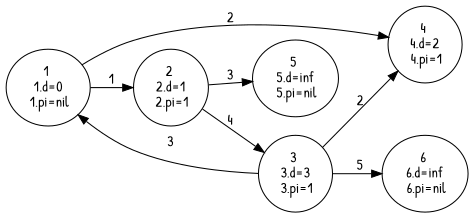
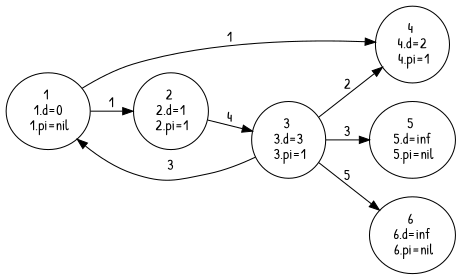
(231, 18) -> (230, 38)
(226, 84) -> (342, 140)
